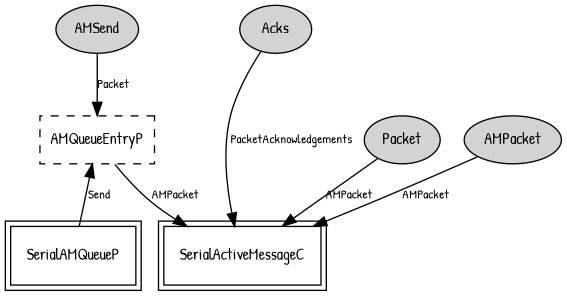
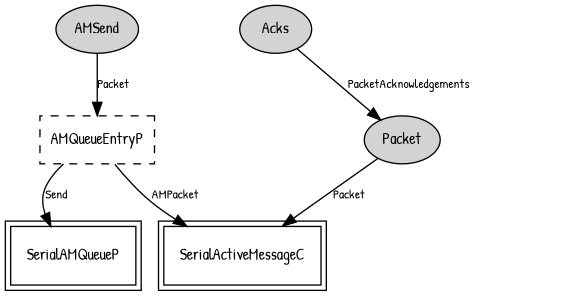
(228, 129) -> (334, 80)
(513, 140) -> none
(350, 195) -> (350, 195)
(84, 202) -> (46, 186)
